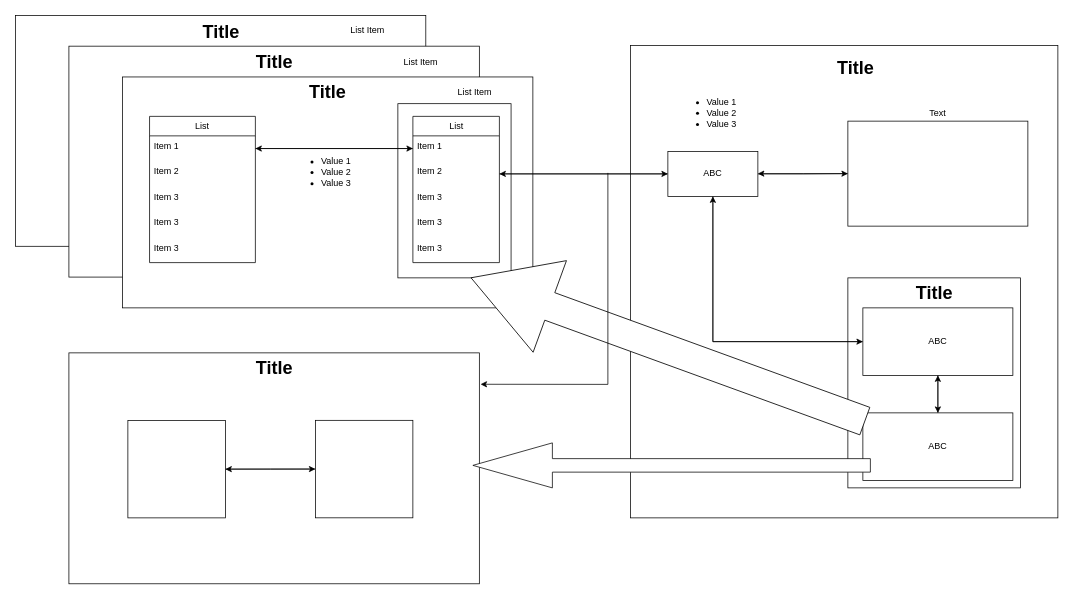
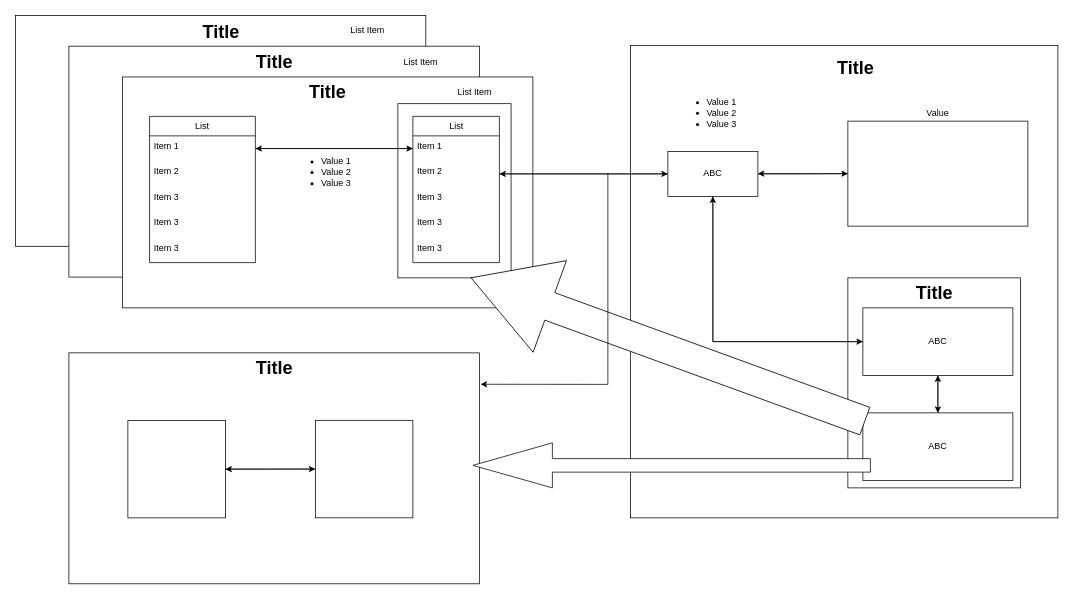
(938, 113) -> (938, 113)
